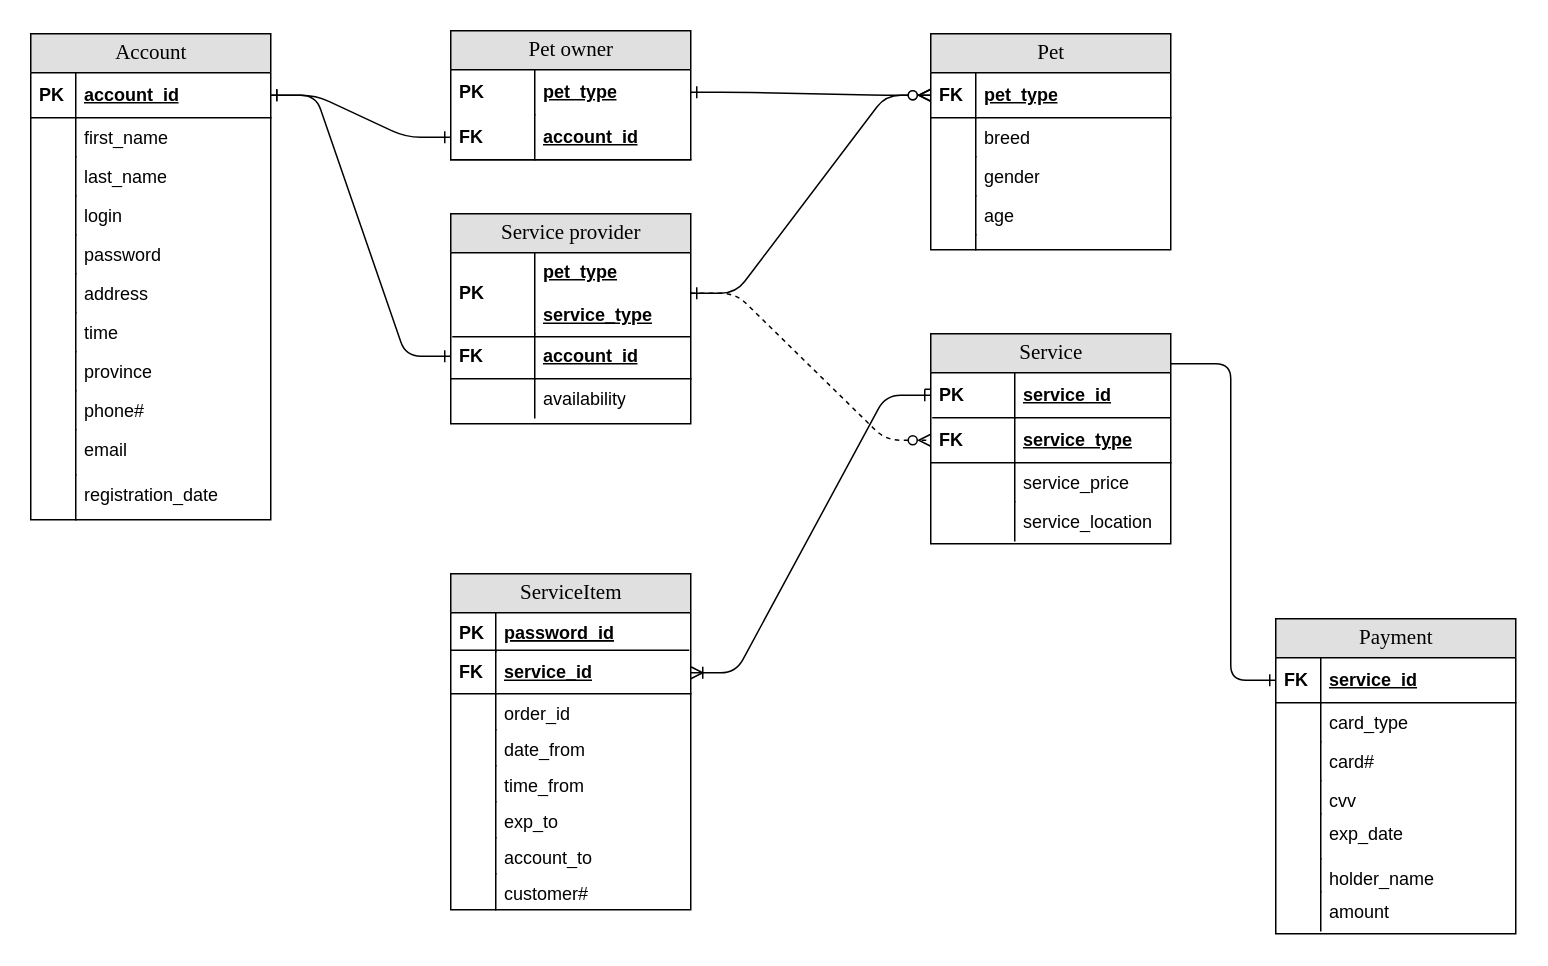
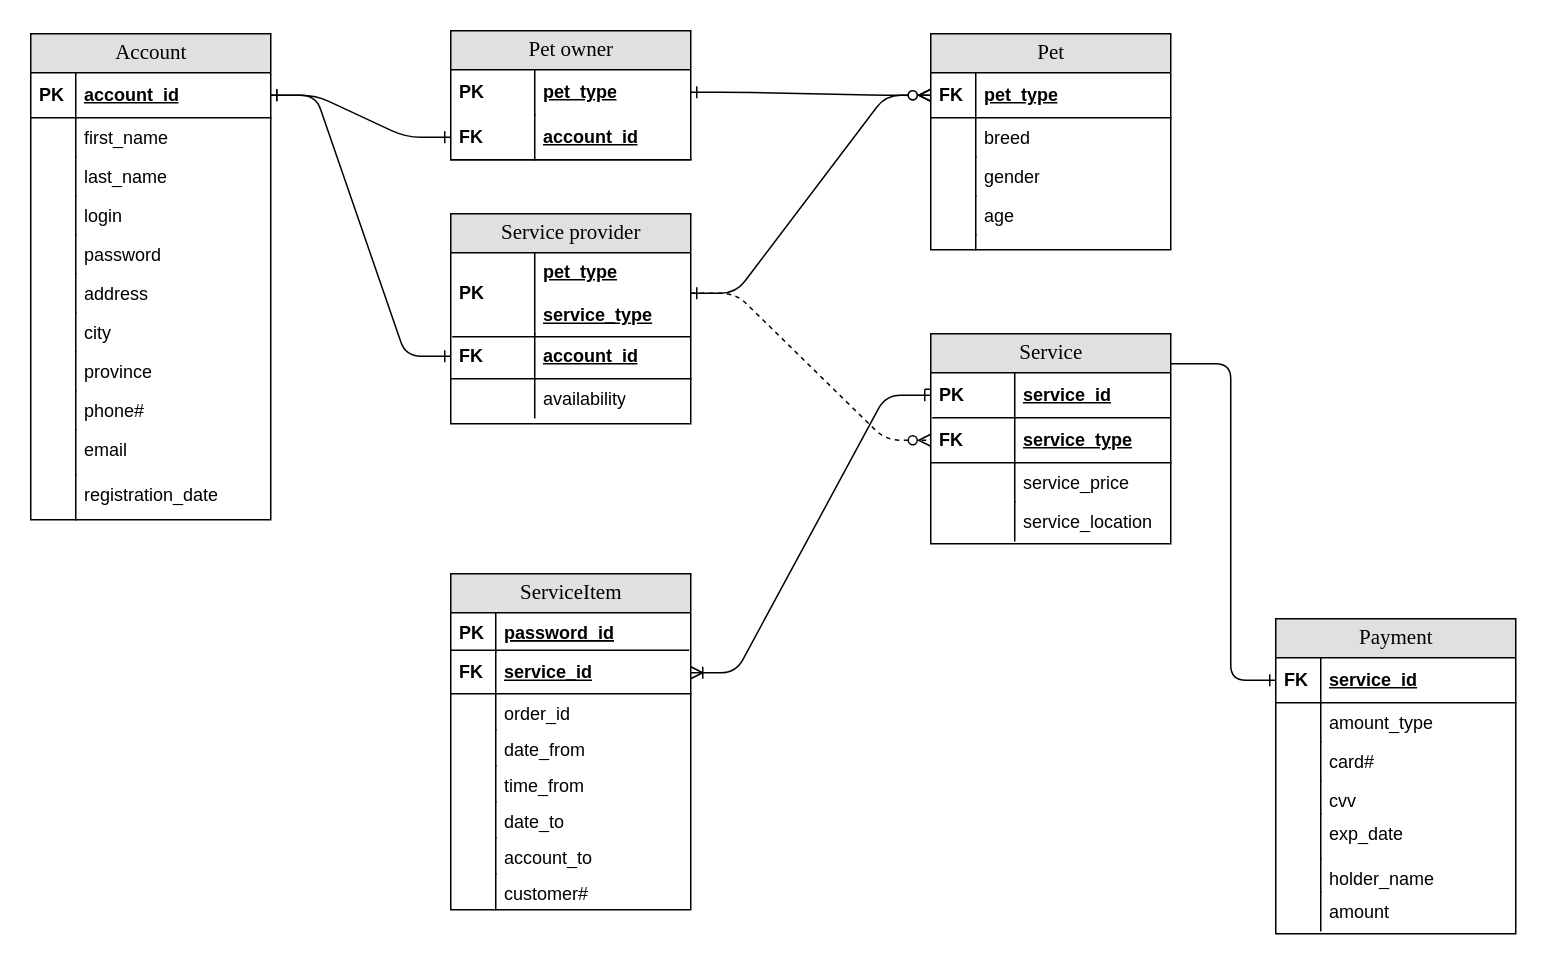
(103, 334) -> (103, 334)
(1375, 724) -> (1385, 724)
(535, 823) -> (540, 823)
